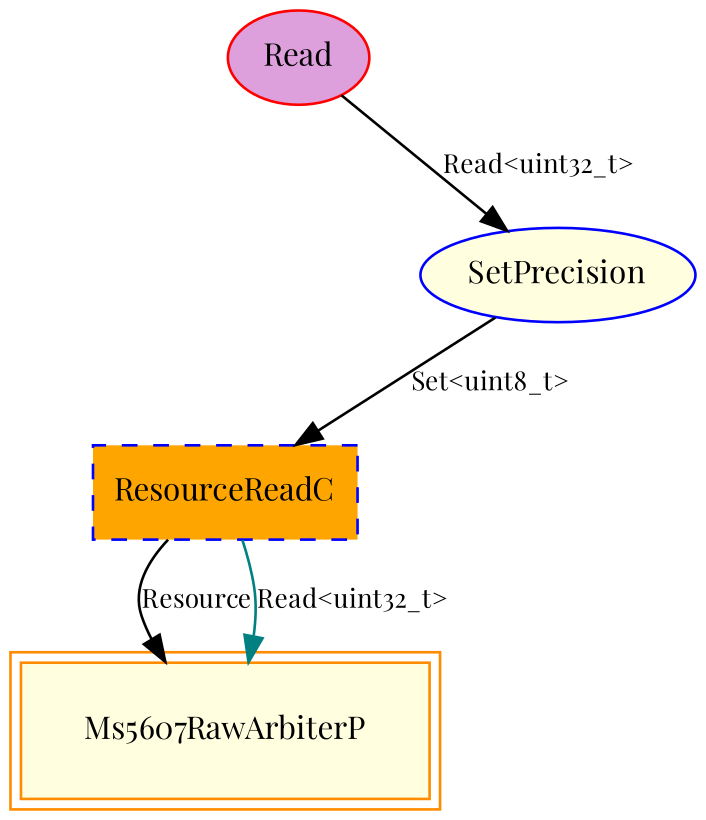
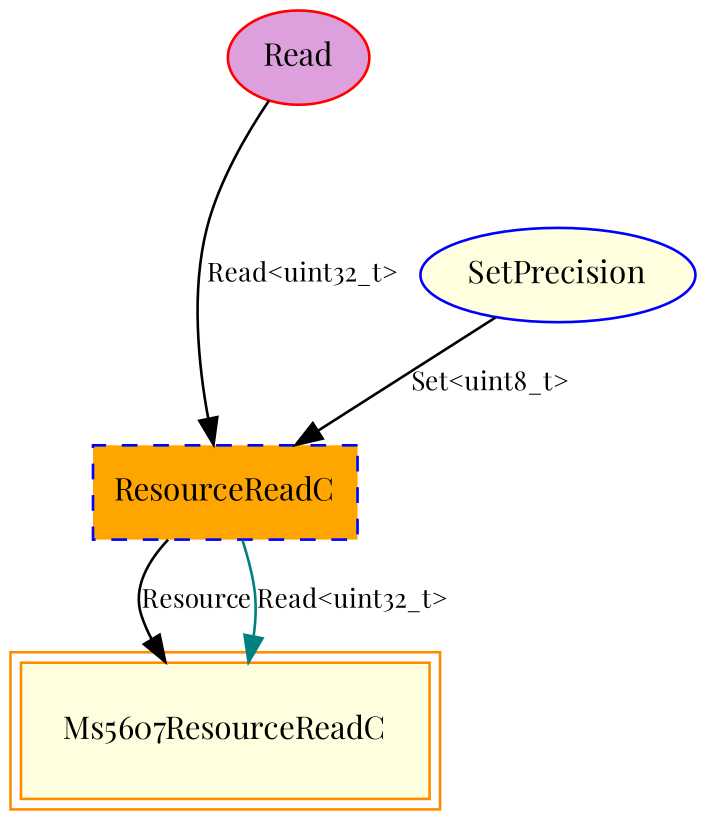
(414, 155) -> (202, 252)
(225, 731) -> (225, 731)
